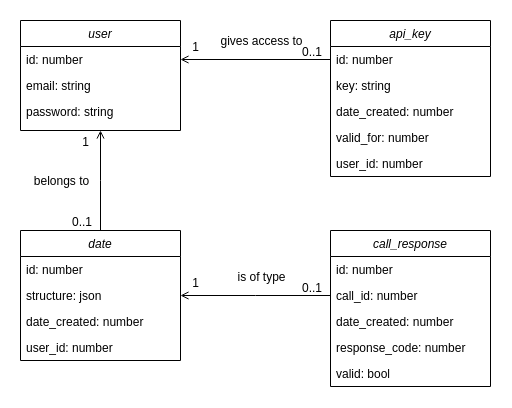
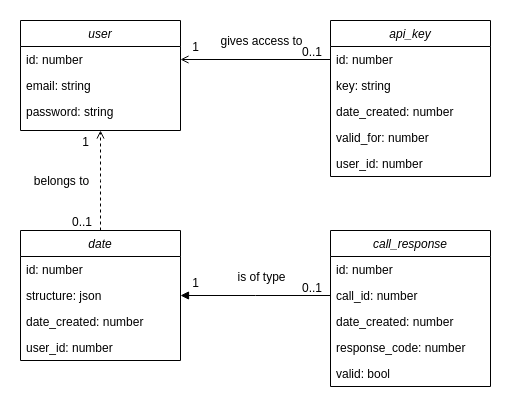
(101, 182) -> (101, 182)
(187, 296) -> (190, 296)
